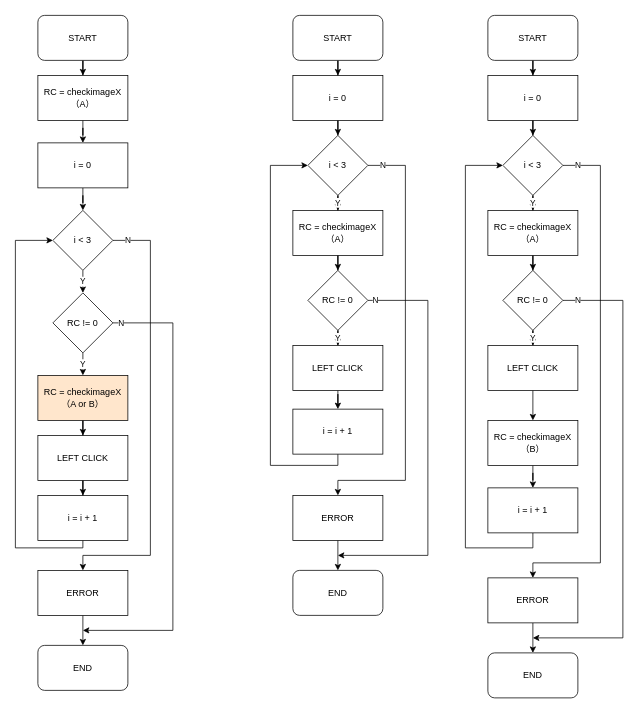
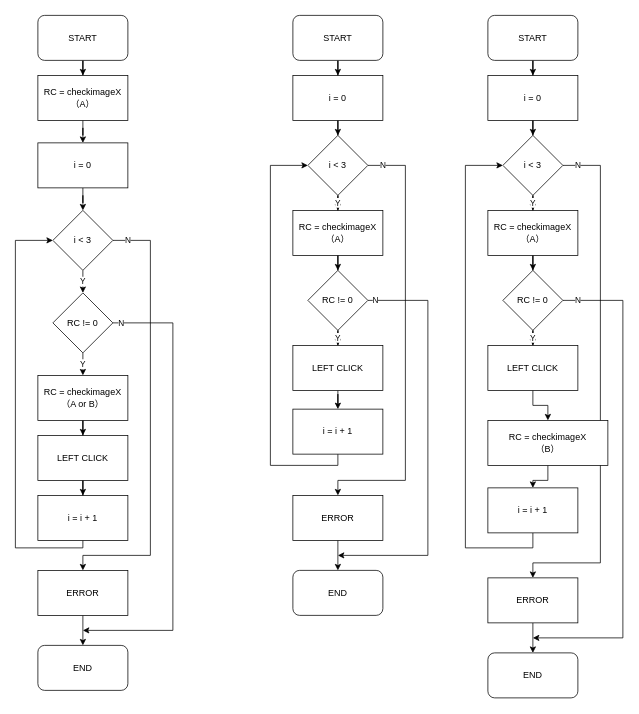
(83, 398) -> (83, 398)
(533, 443) -> (548, 443)
